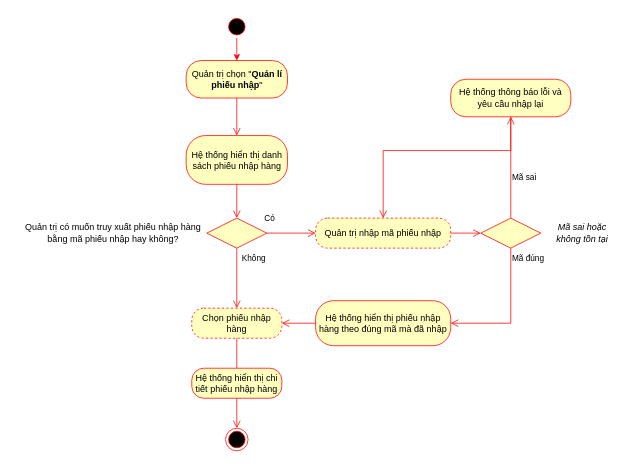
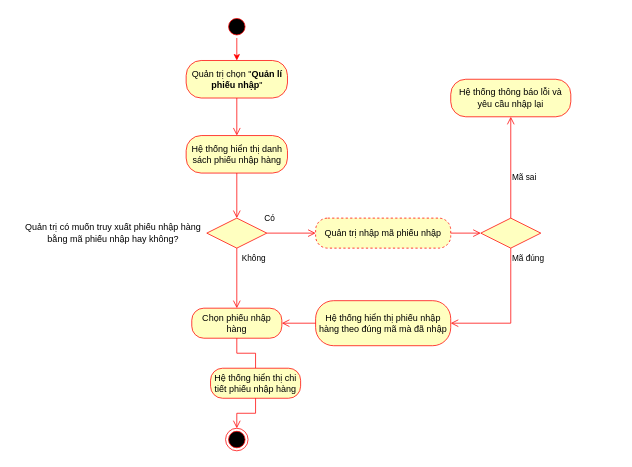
(413, 150) -> none
(237, 160) -> (237, 154)
(582, 233) -> none
(237, 323) -> (237, 323)
(237, 383) -> (255, 383)
